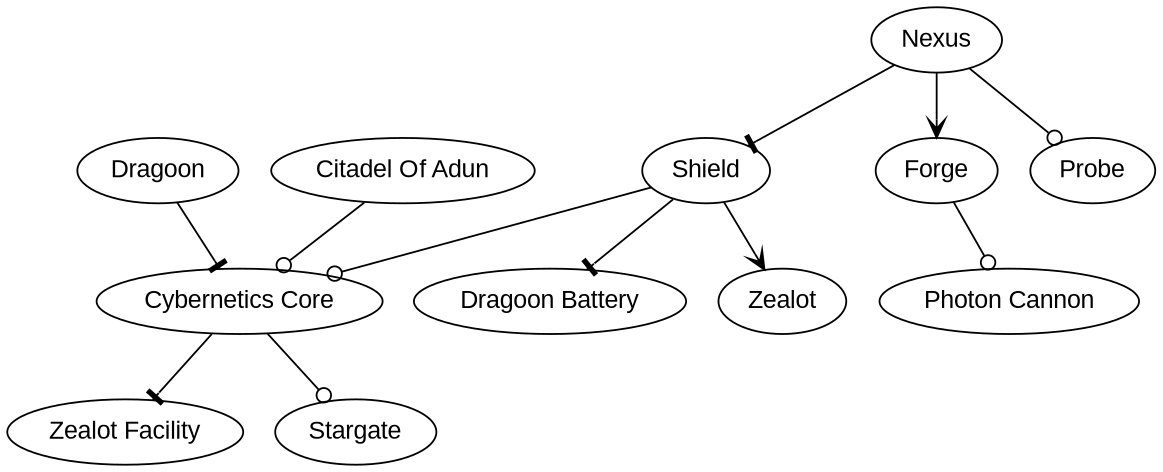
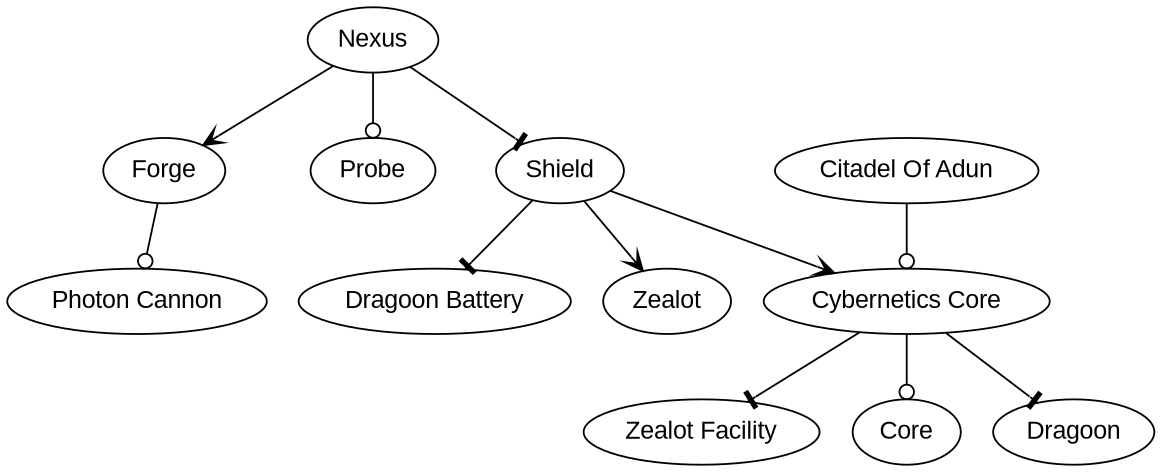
(497, 230) -> (714, 229)
(196, 232) -> (988, 365)
(356, 432) -> (907, 432)
